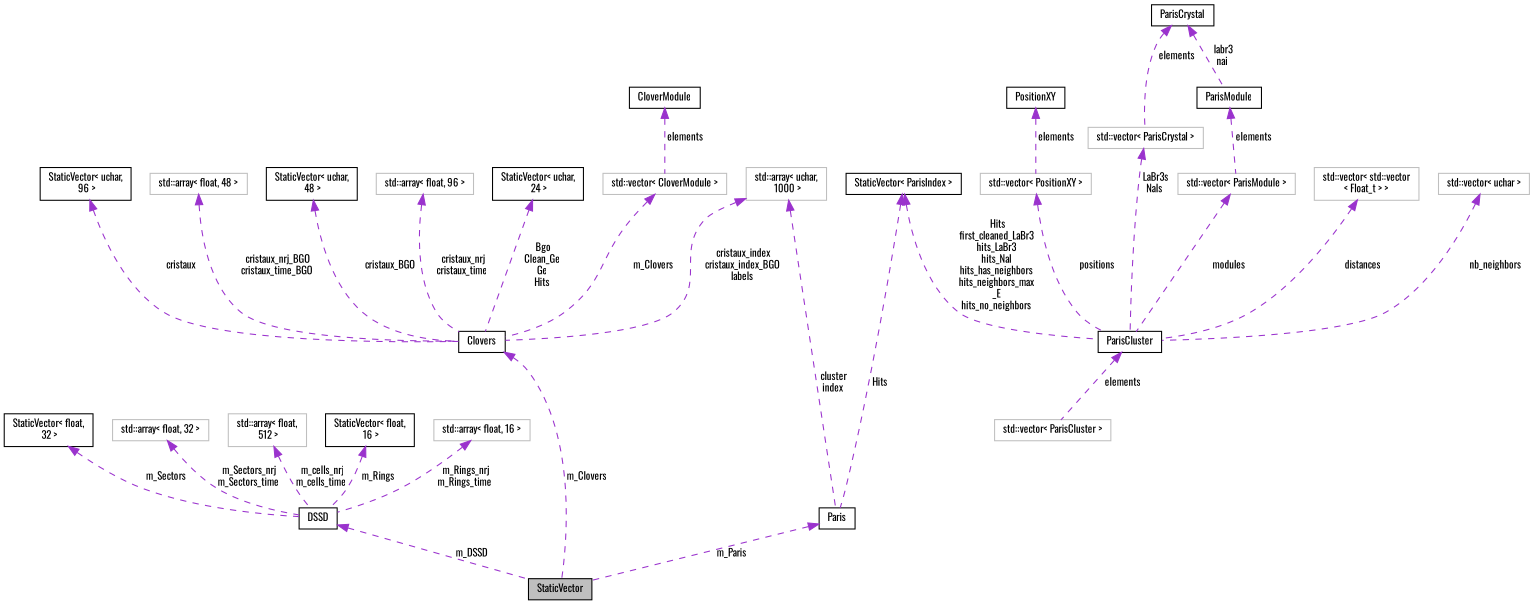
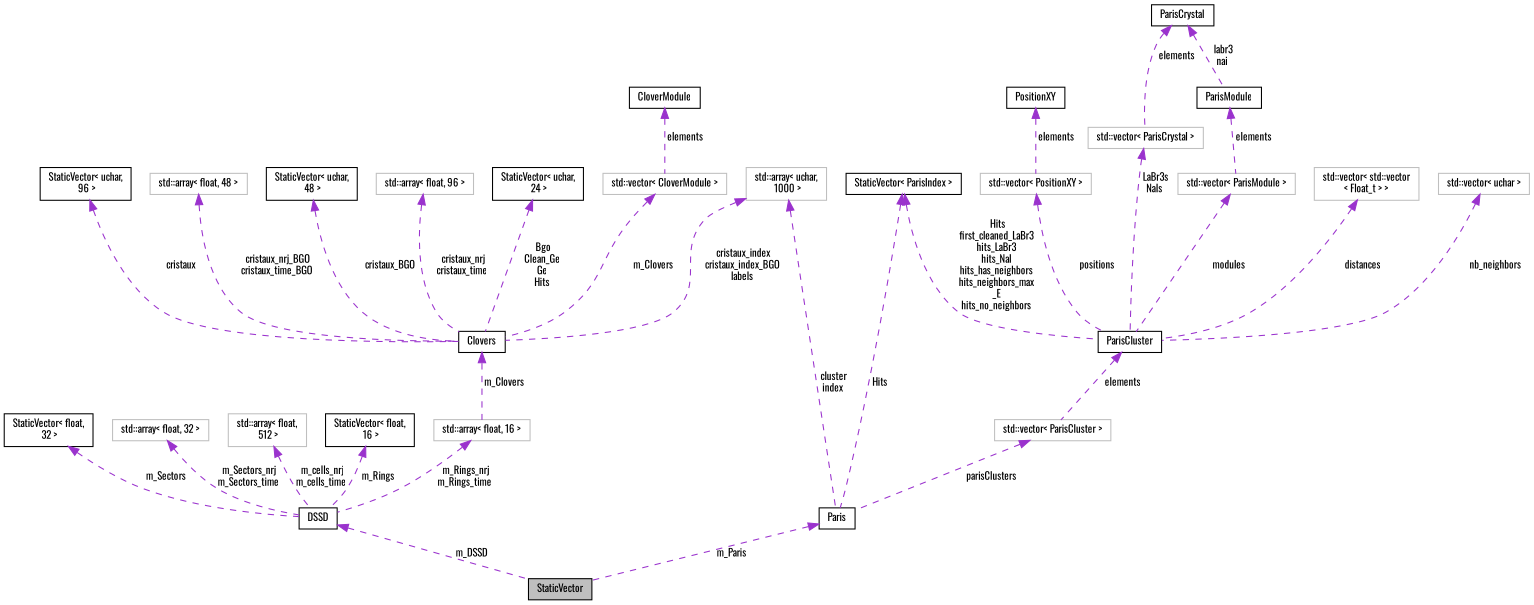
(562, 461) -> (482, 392)
none -> (938, 477)
